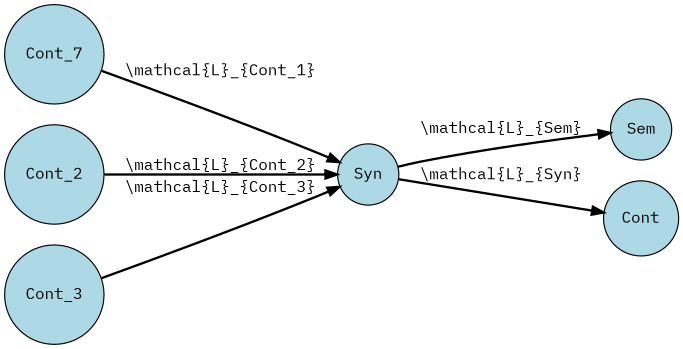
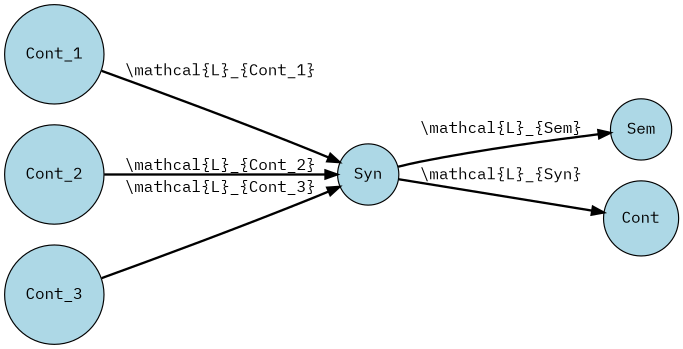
(54, 54) -> (54, 54)
